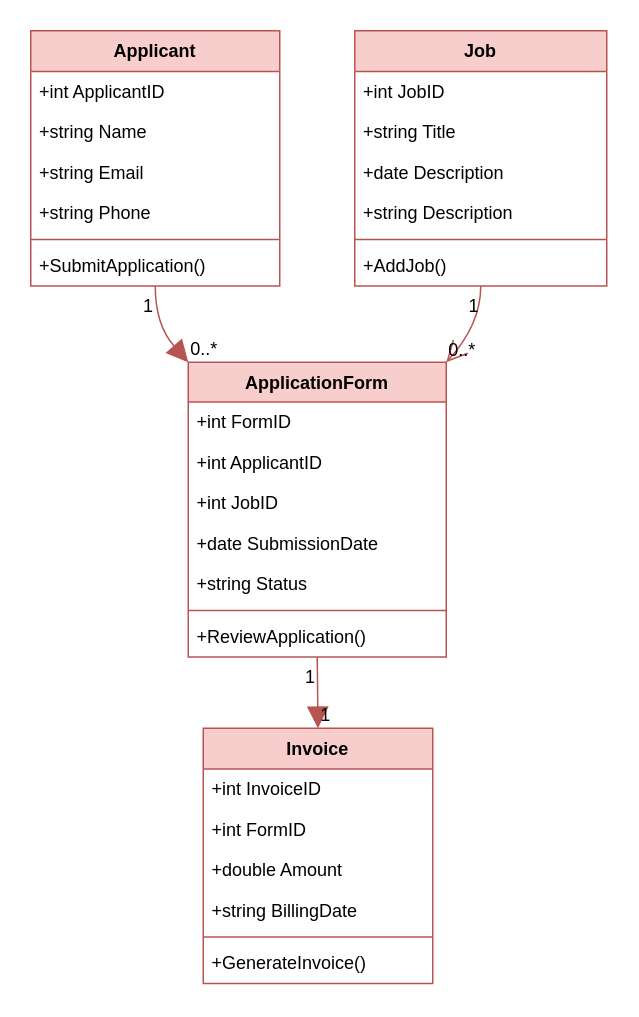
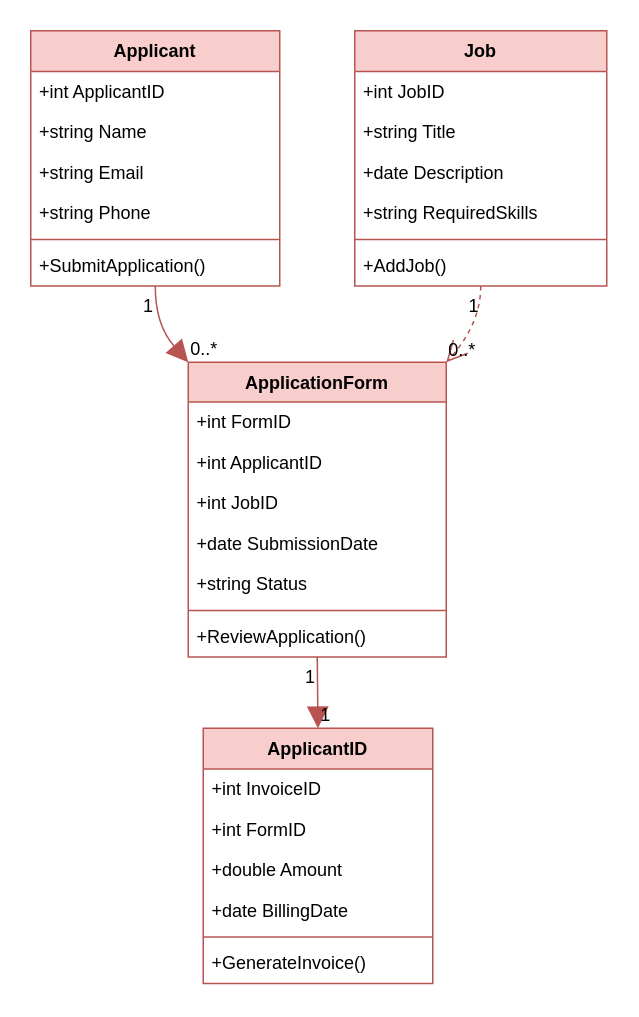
(449, 213) -> (460, 213)
(471, 327) -> (471, 327)
(317, 749) -> (317, 749)
(293, 911) -> (285, 911)
